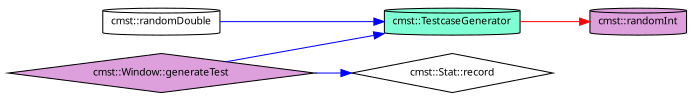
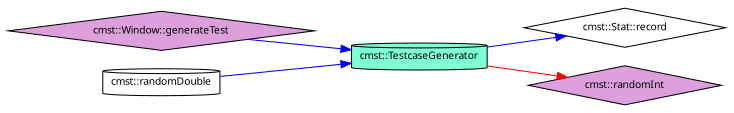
(638, 22) -> (625, 85)
(328, 73) -> (522, 42)
